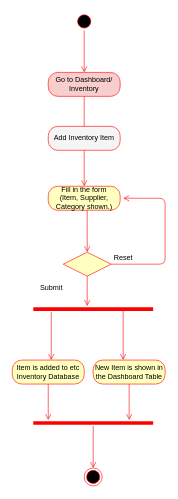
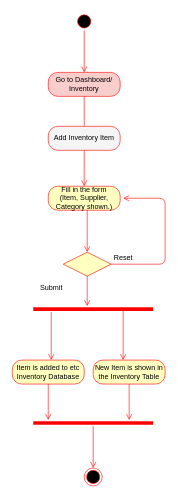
(129, 372) -> (129, 372)
